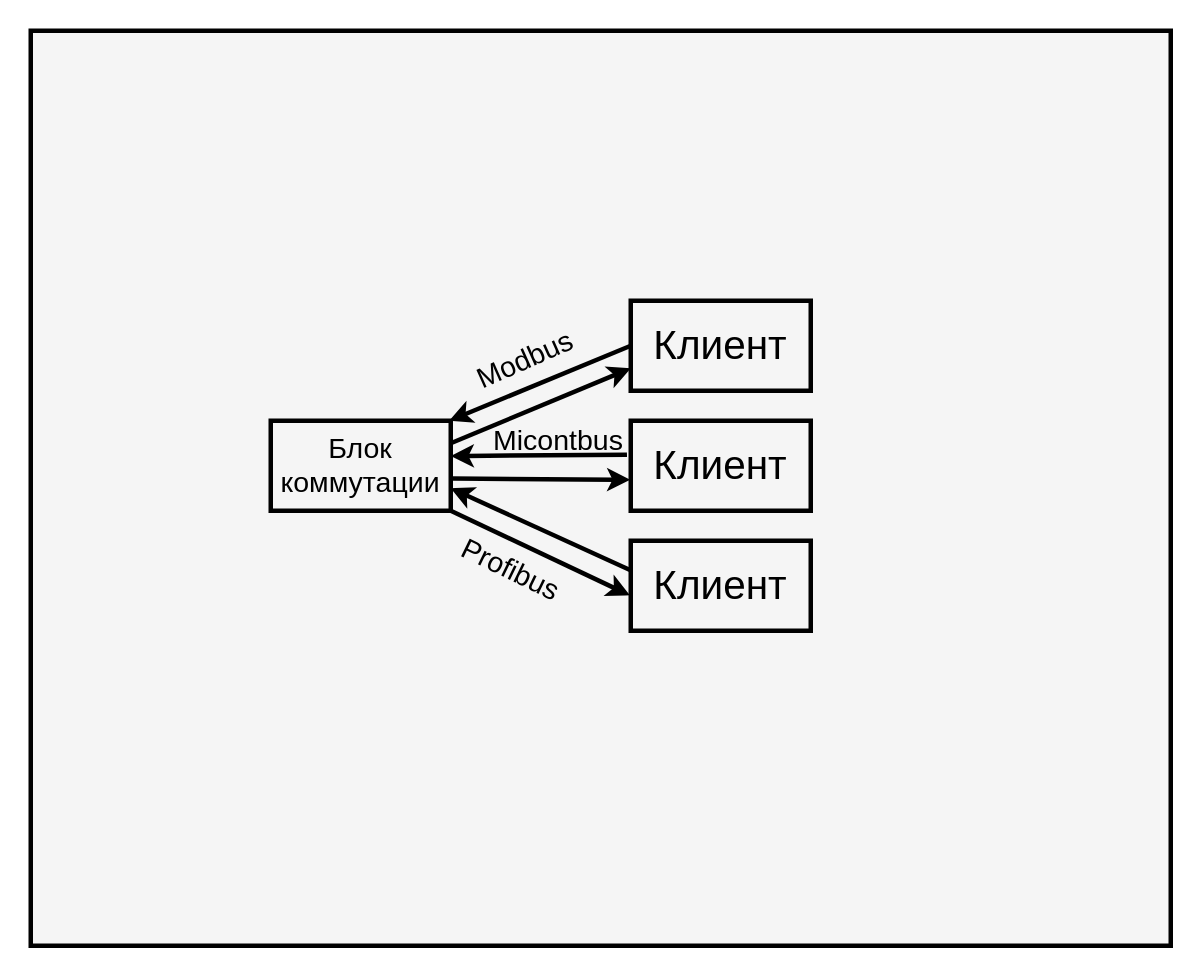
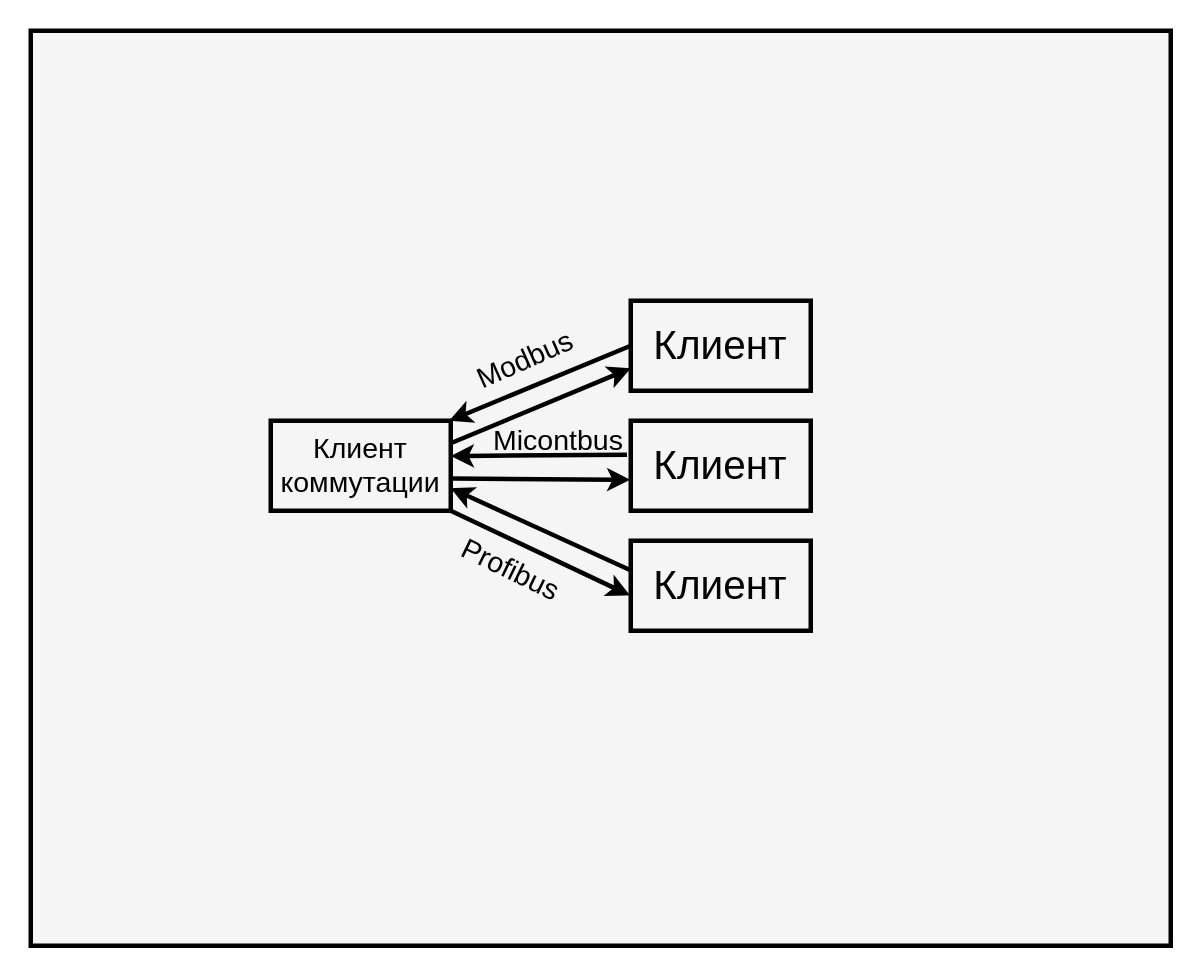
(361, 466) -> (361, 466)
